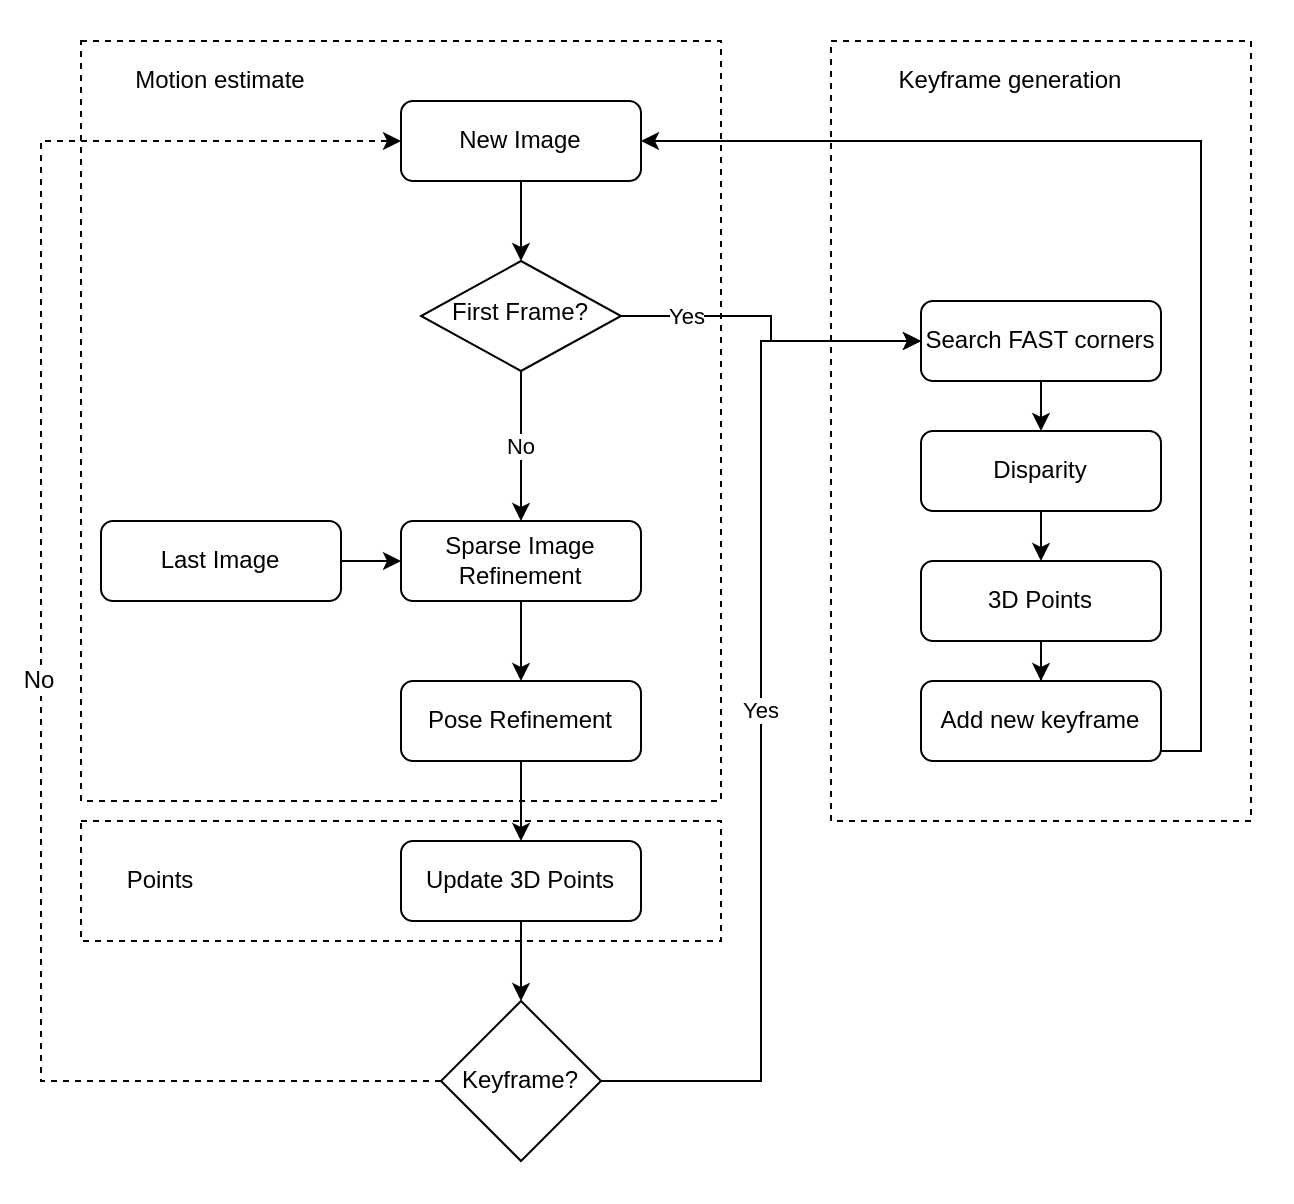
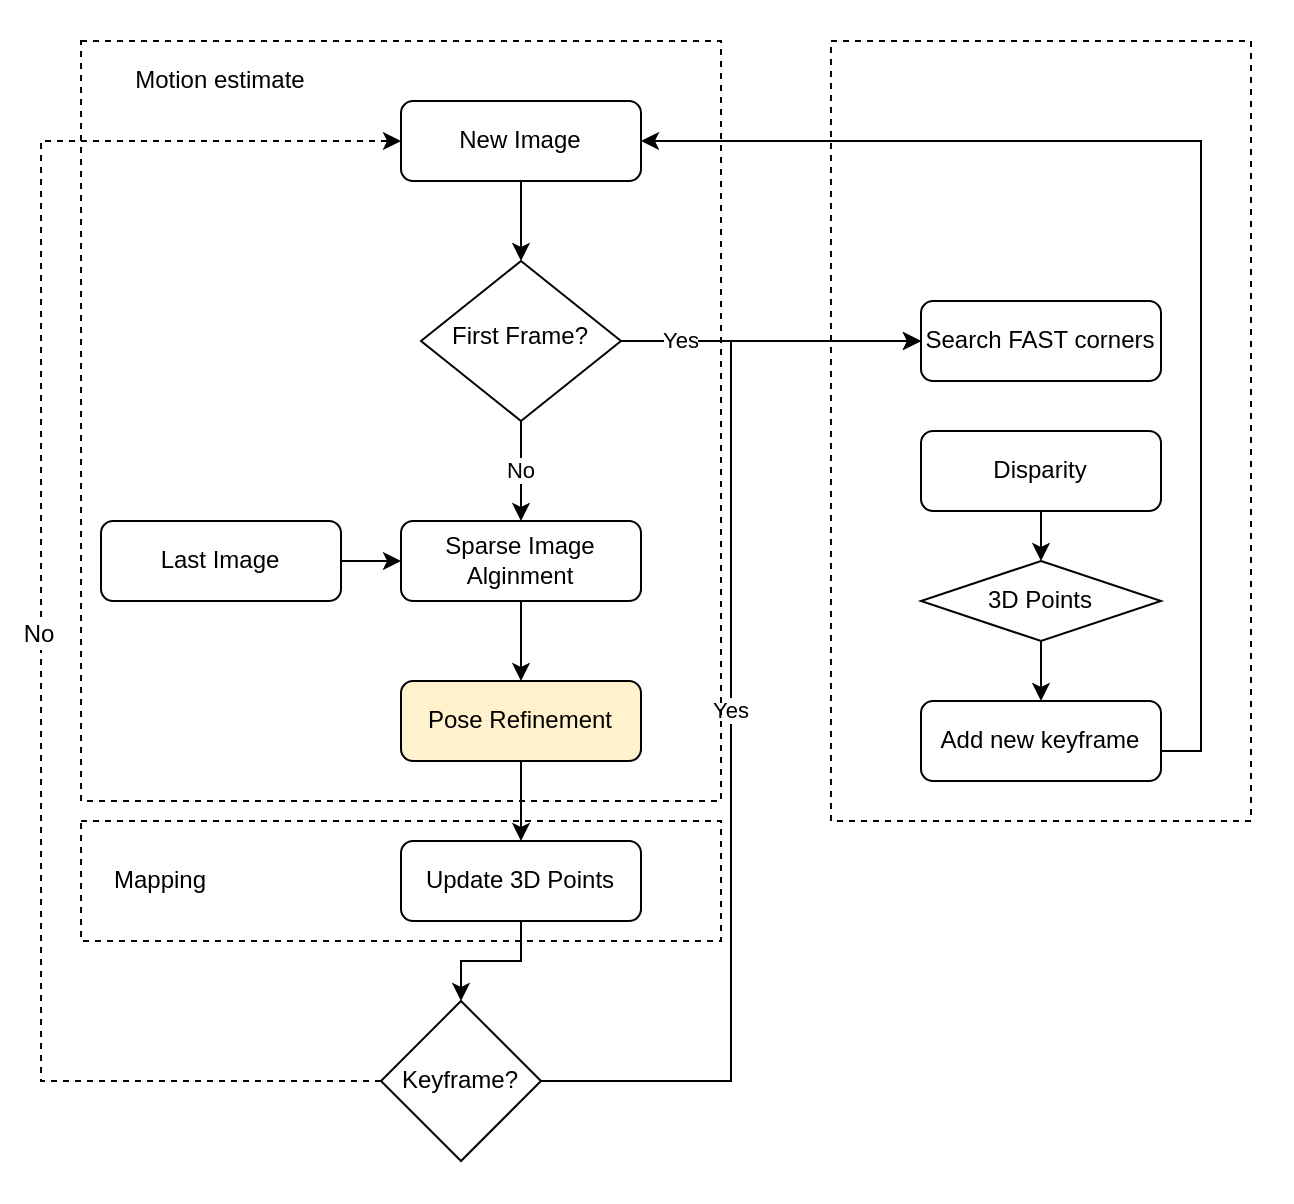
(1011, 81) -> none
(521, 316) -> (521, 341)
(1041, 413) -> none
(521, 561) -> (521, 561)
(1041, 601) -> (1041, 601)
(521, 721) -> (521, 721)
(1041, 721) -> (1041, 741)
(161, 881) -> (161, 881)
(521, 1081) -> (461, 1081)
